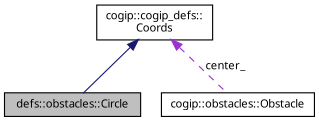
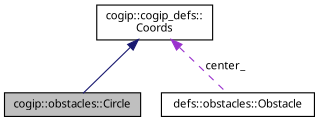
(73, 105) -> (73, 105)
(238, 105) -> (238, 105)
